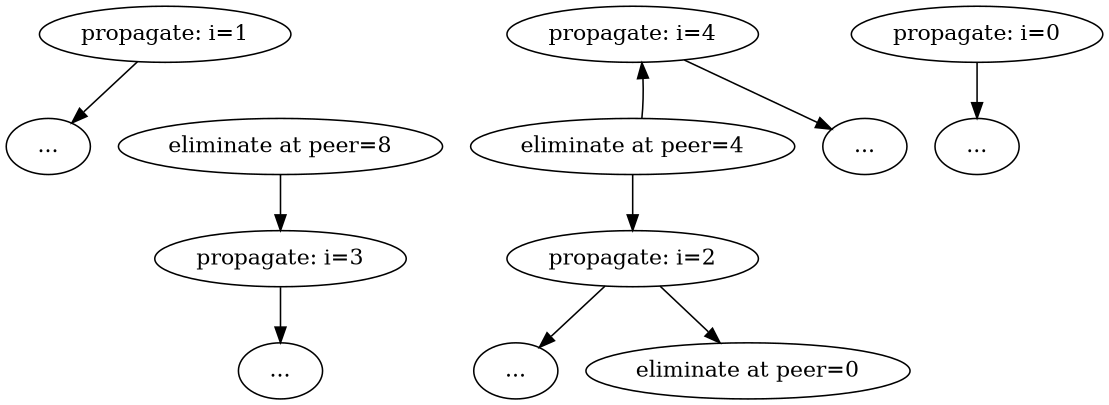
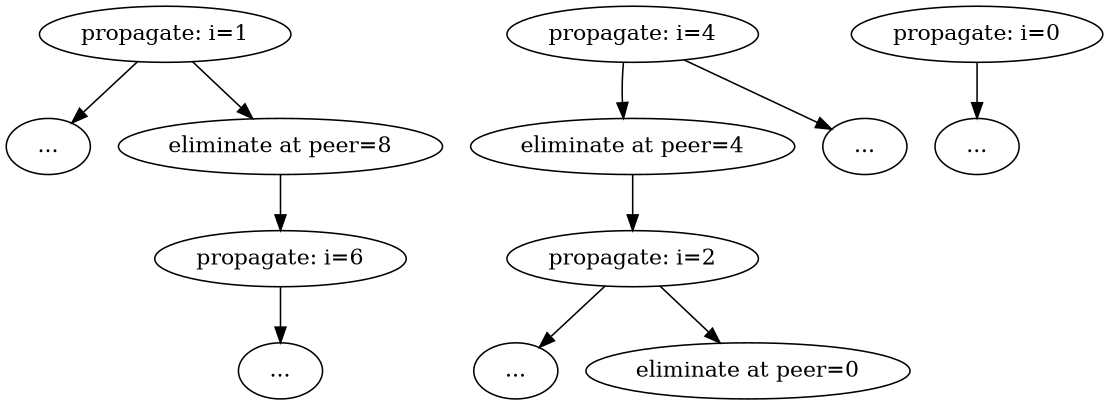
none -> (217, 85)
(643, 98) -> (622, 83)
(280, 259) -> (280, 259)
